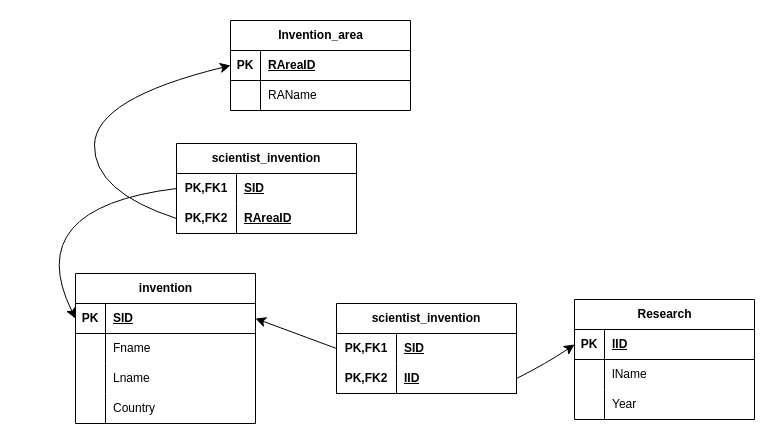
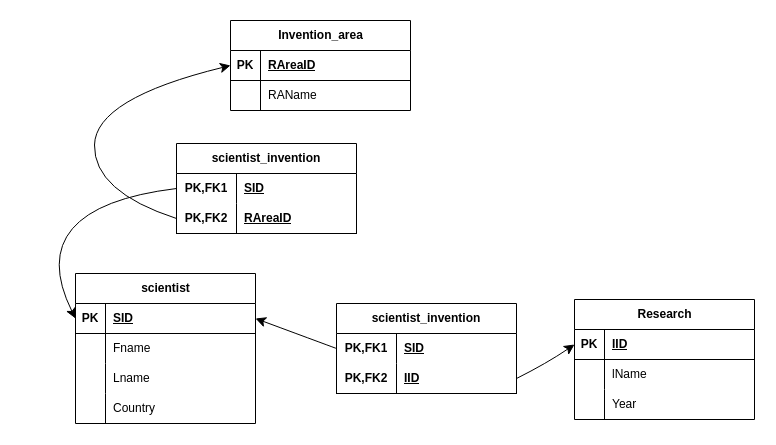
(166, 289) -> (166, 289)
